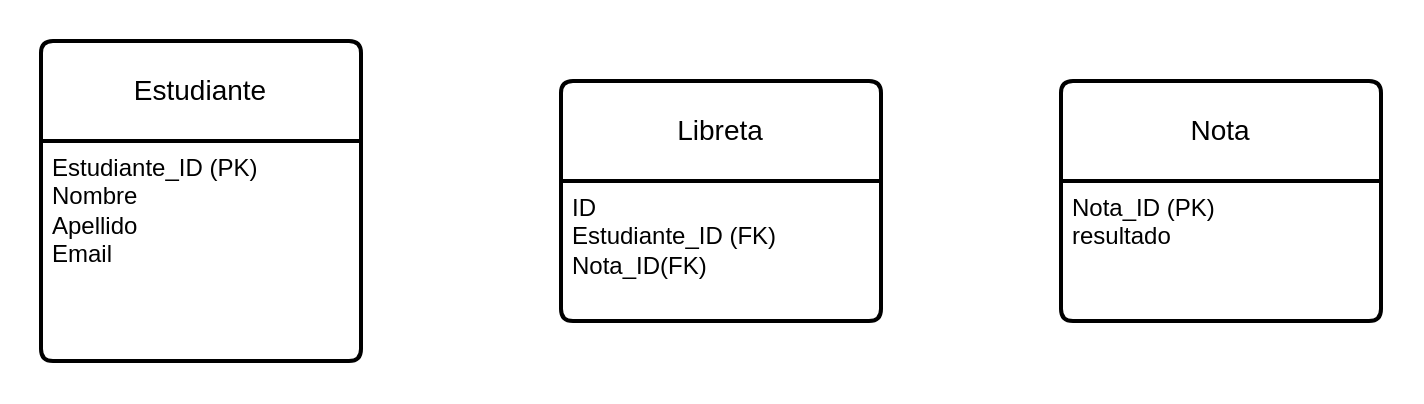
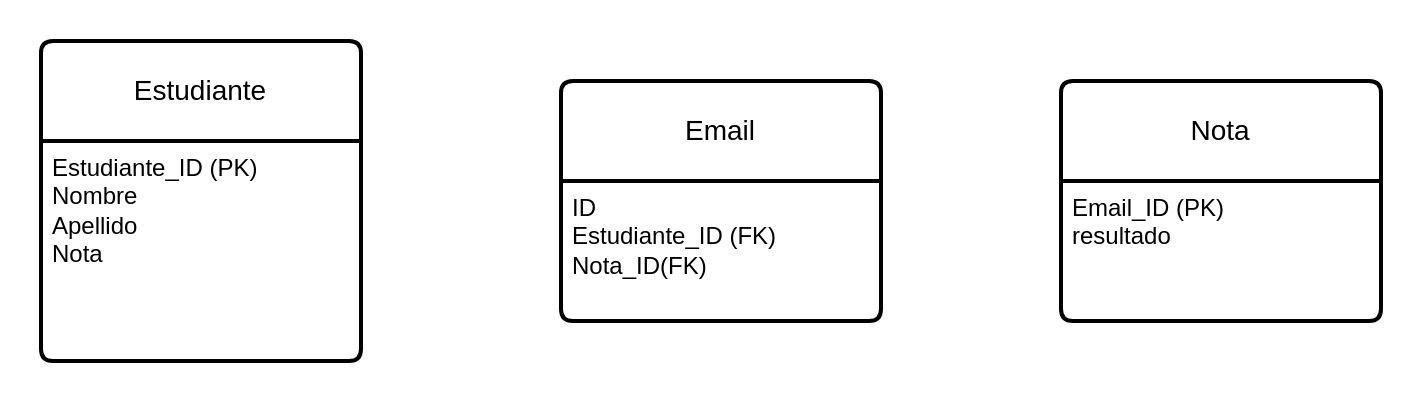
(721, 131) -> (721, 131)
(168, 213) -> (168, 213)
(1151, 224) -> (1151, 224)
